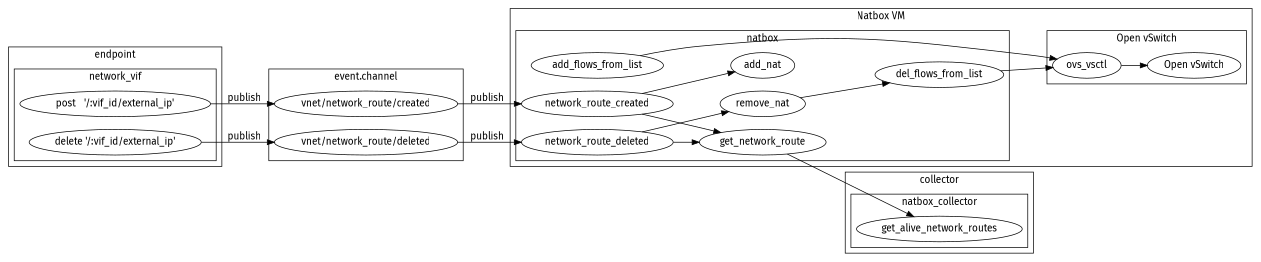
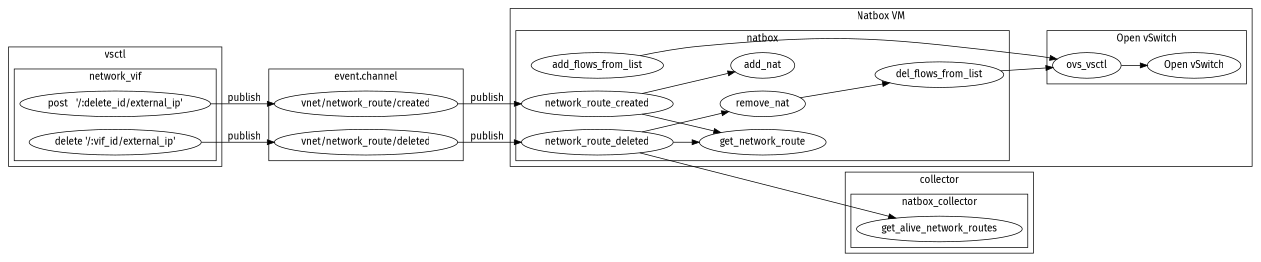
(115, 55) -> (115, 55)
(115, 104) -> (115, 104)
(850, 185) -> (764, 185)
